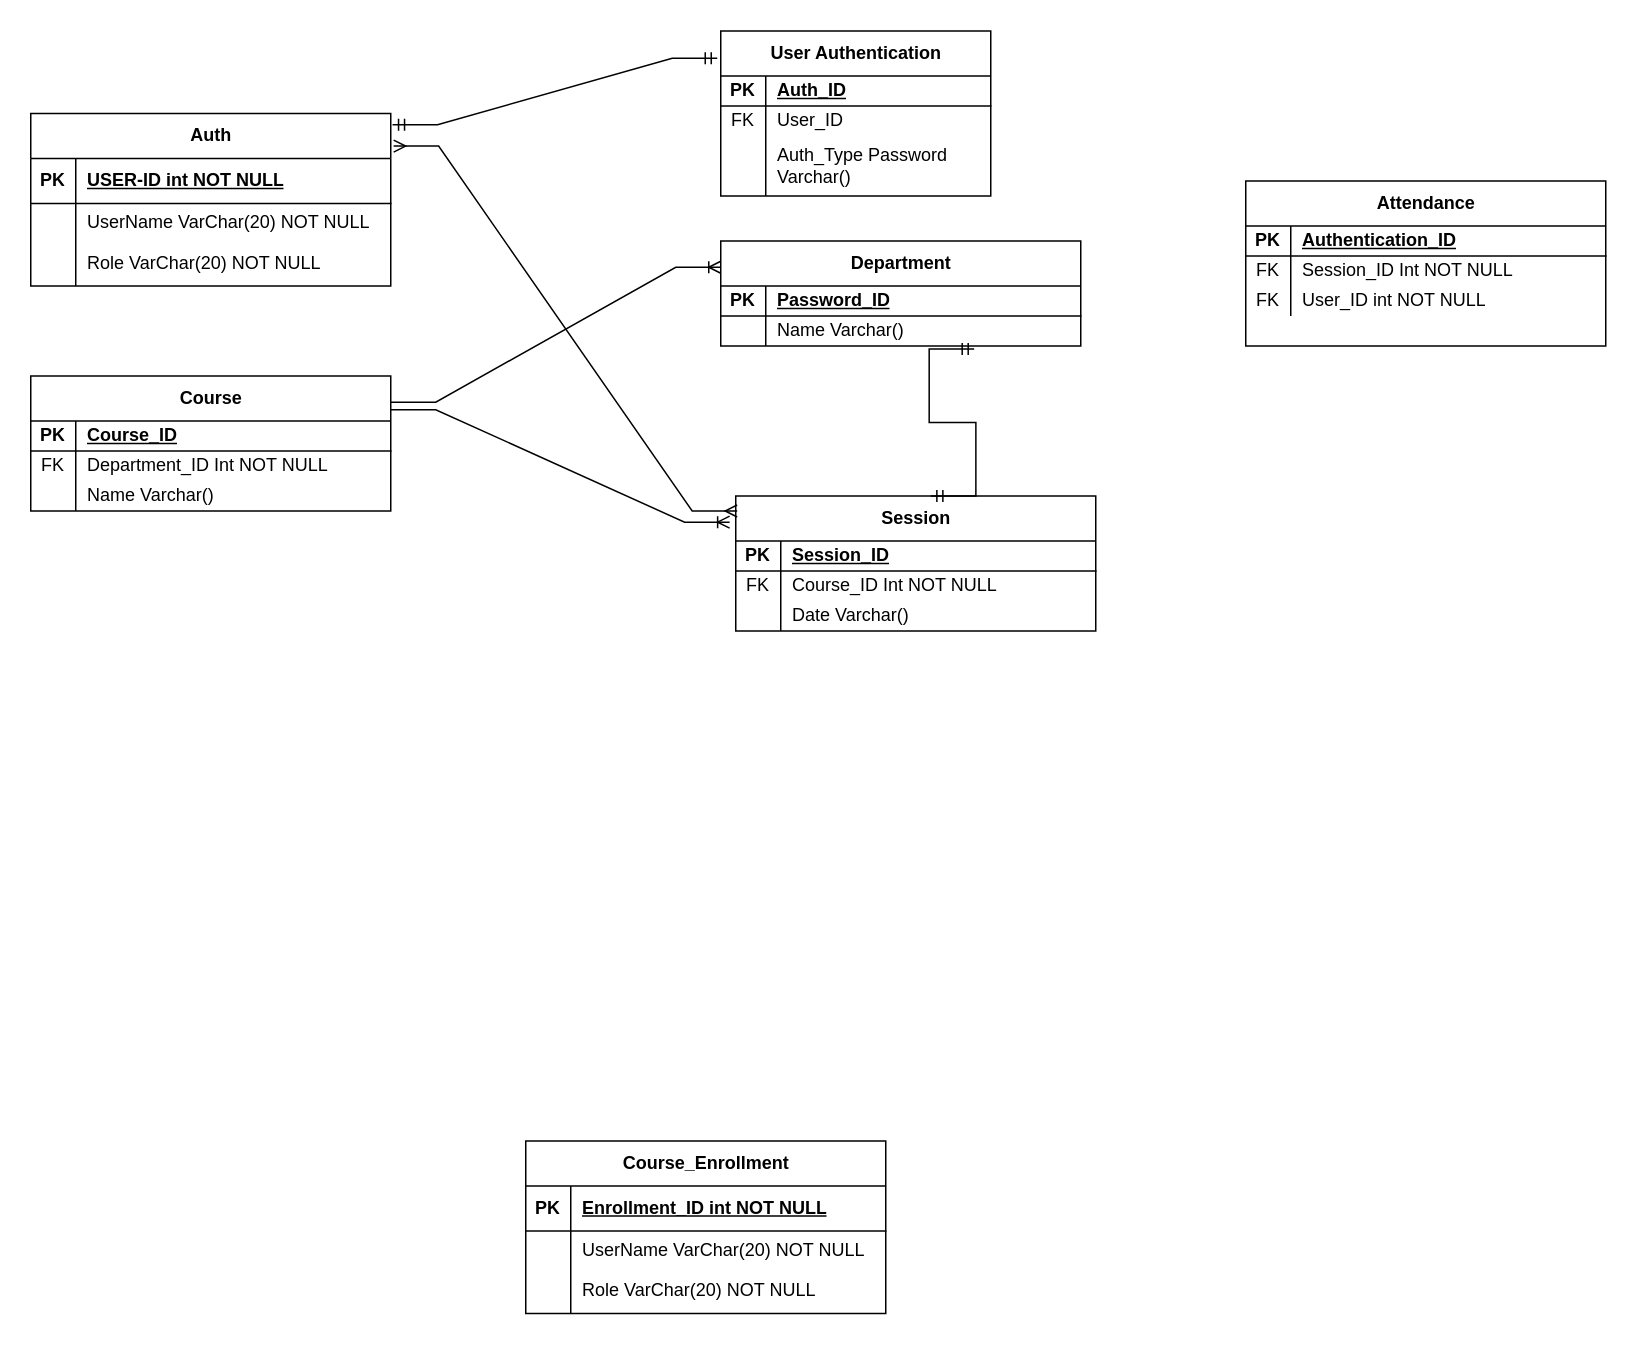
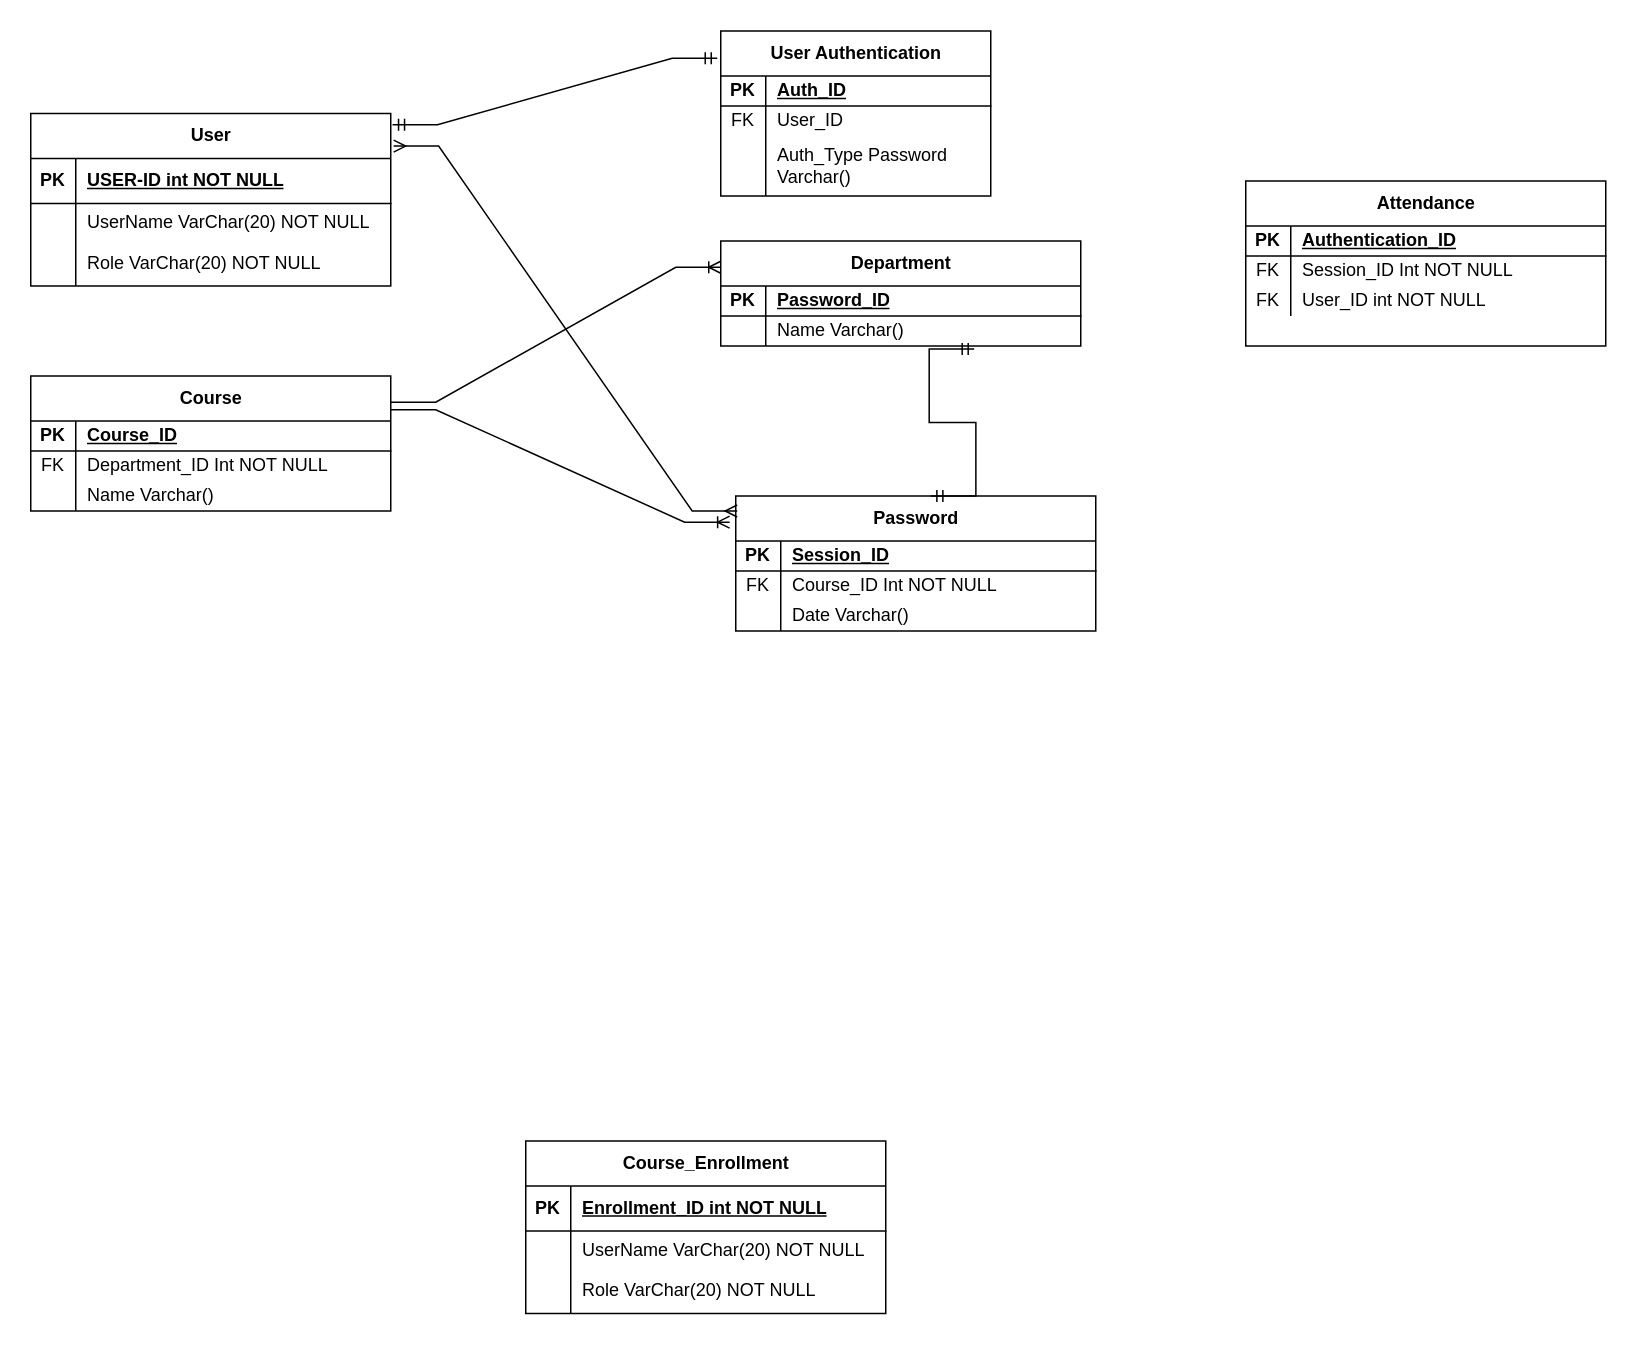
(212, 136) -> (212, 136)
(917, 518) -> (917, 518)
